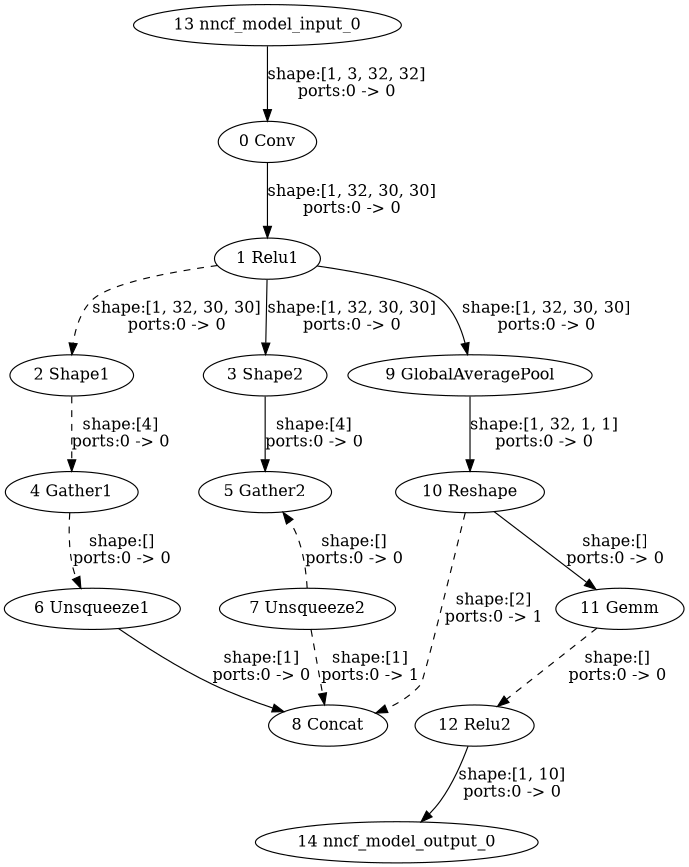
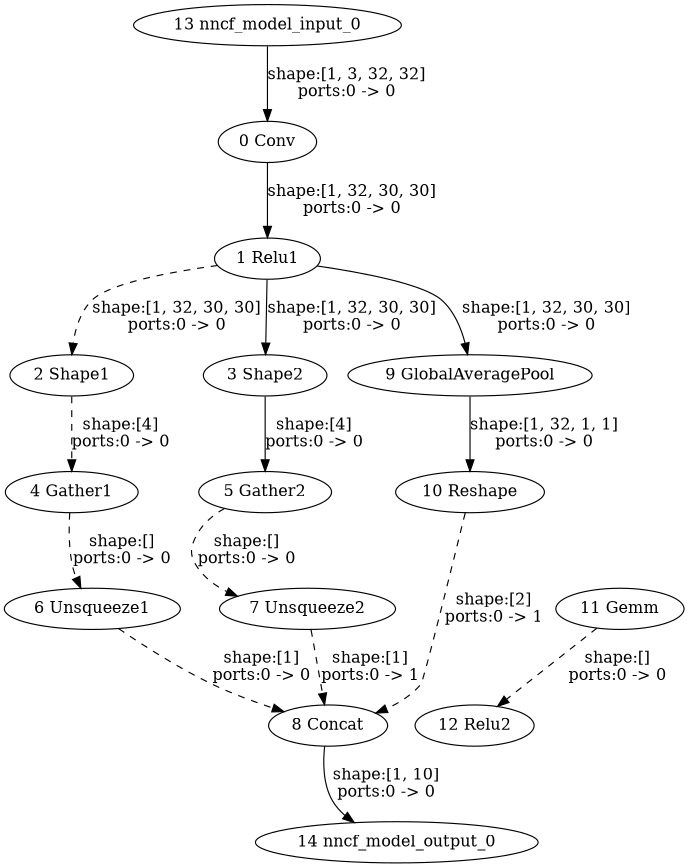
(540, 547) -> none
(303, 554) -> (192, 551)
(193, 674) -> (193, 674)
(452, 782) -> (326, 784)
